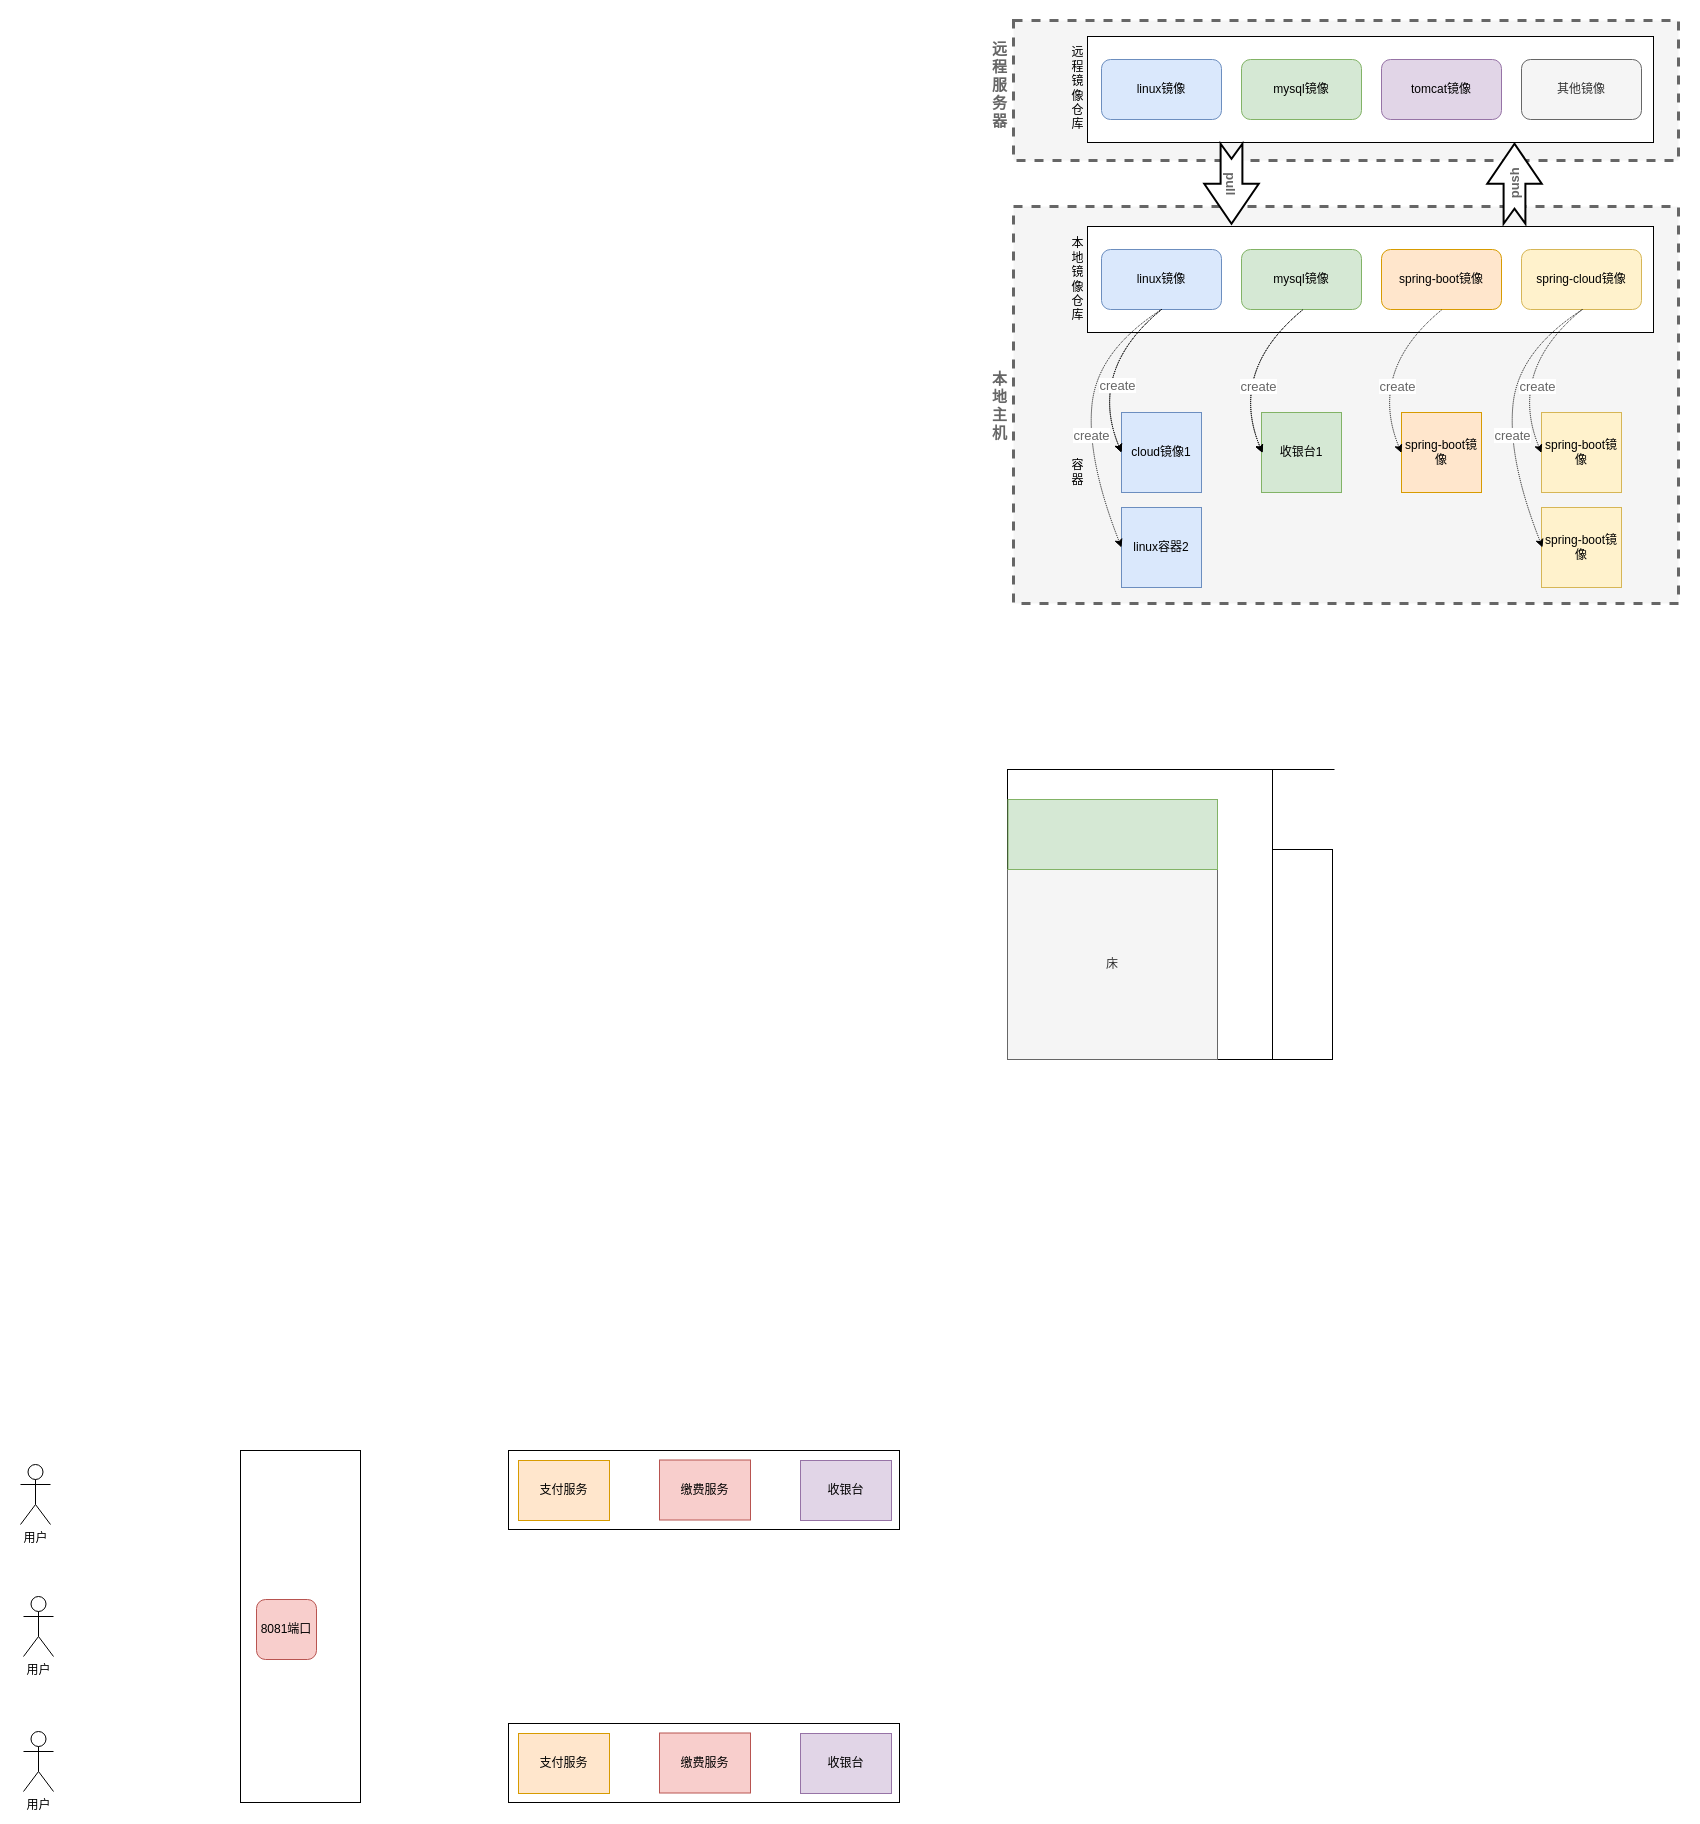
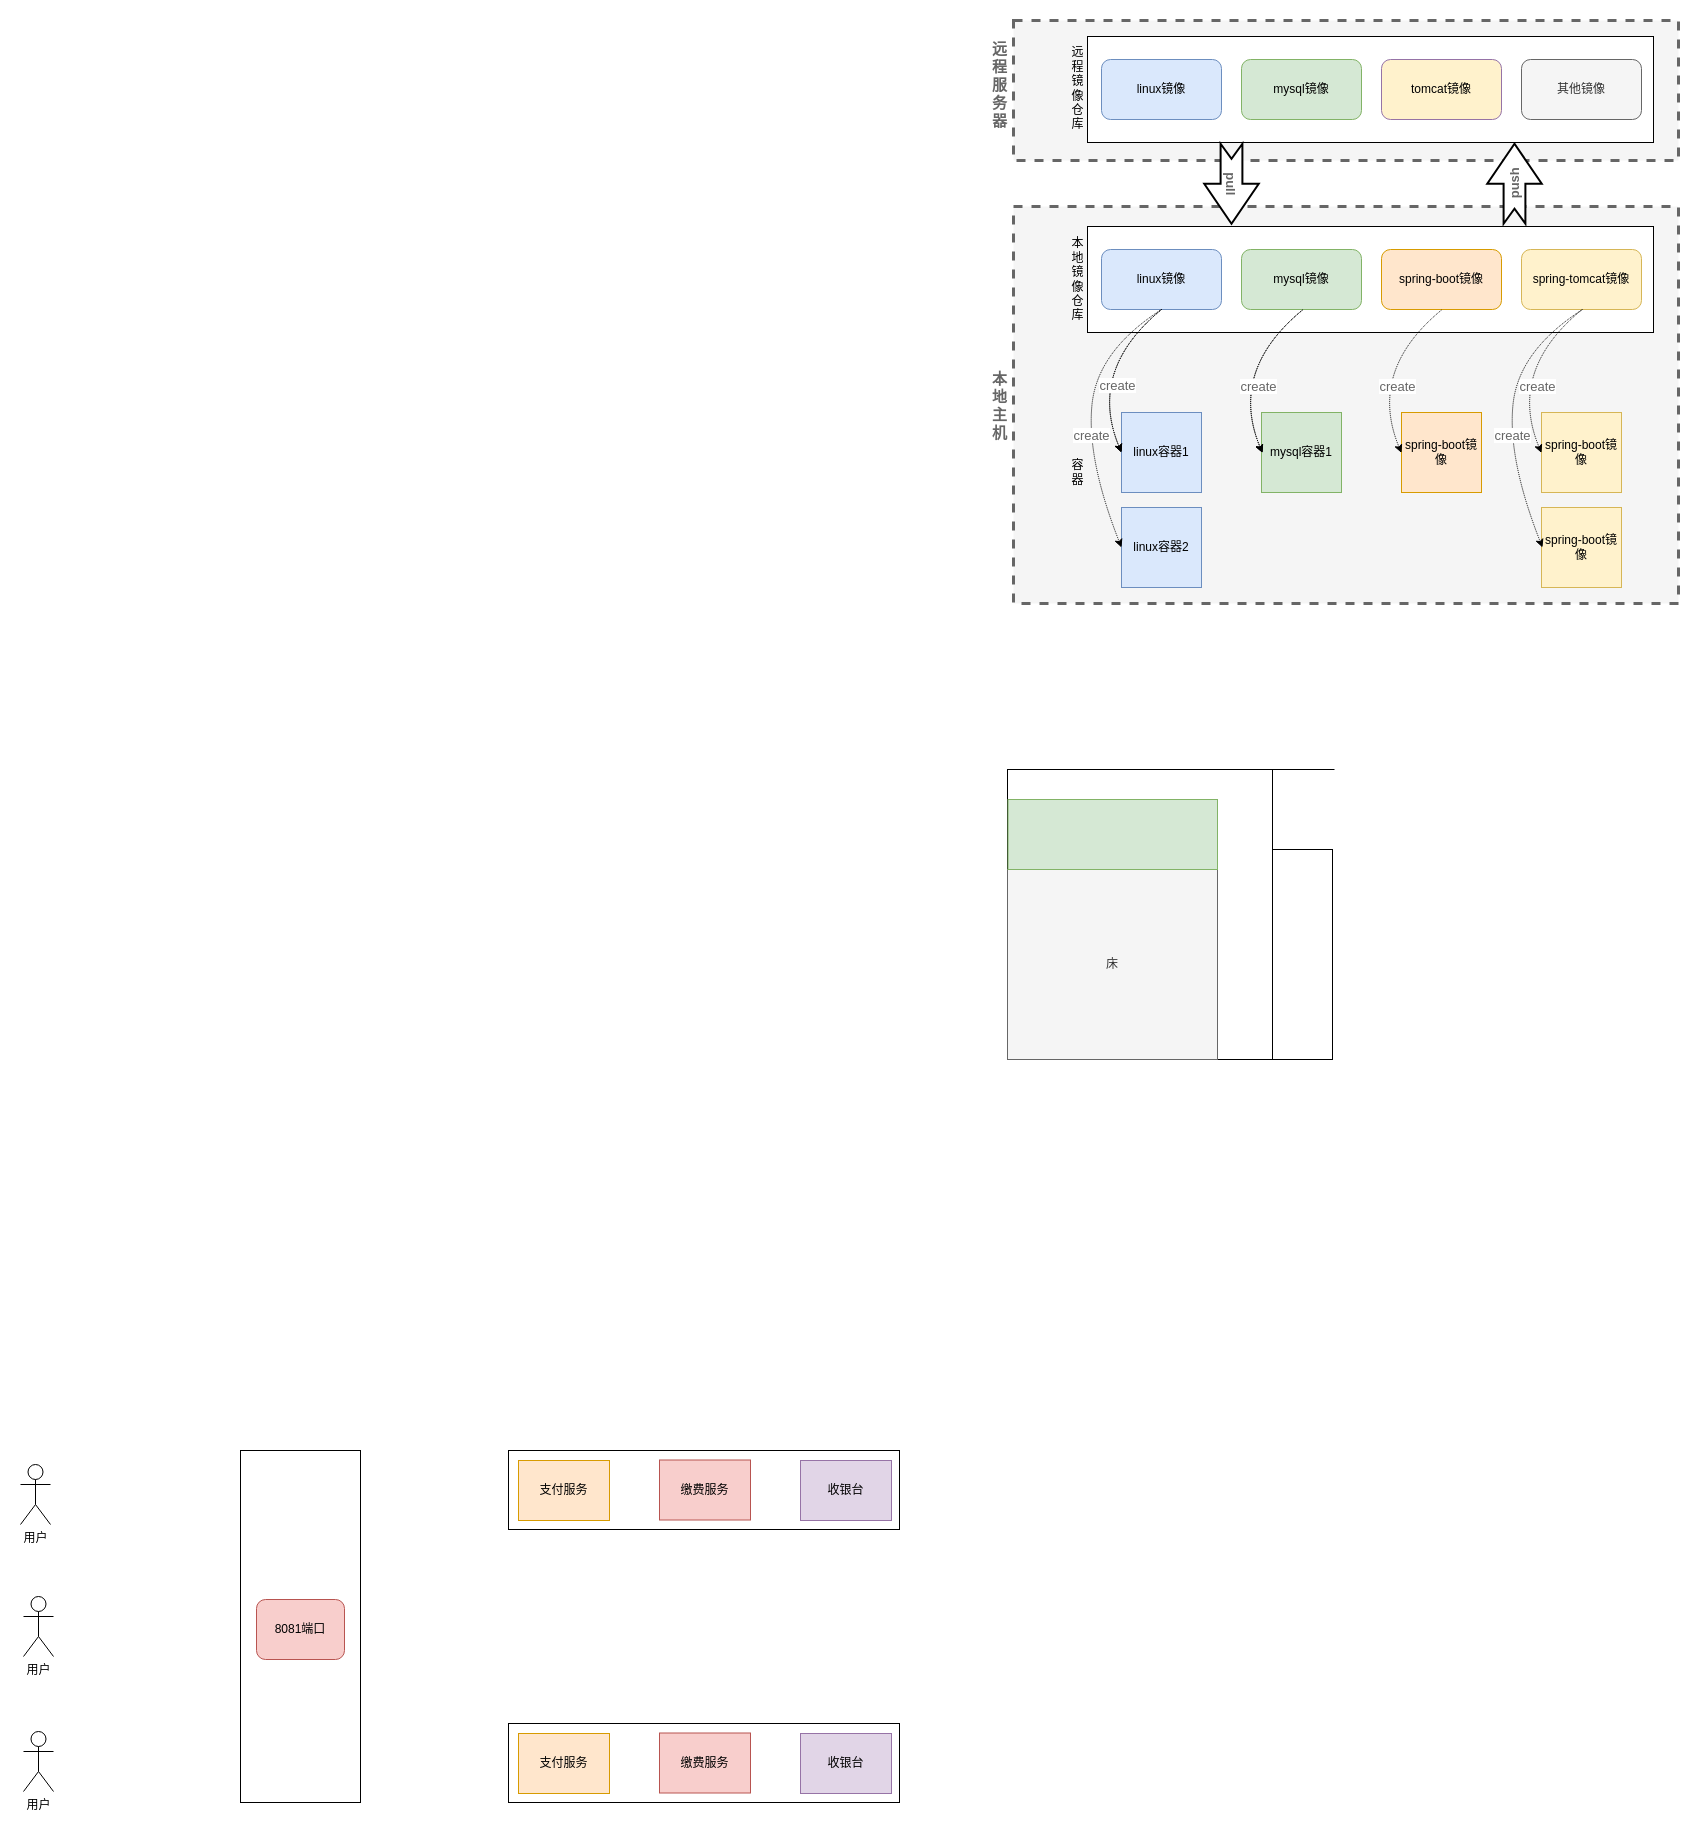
(1442, 90) -> (1442, 90)
(1582, 280) -> (1582, 280)
(1162, 453) -> (1162, 453)
(1302, 453) -> (1302, 453)
(287, 1630) -> (301, 1630)
